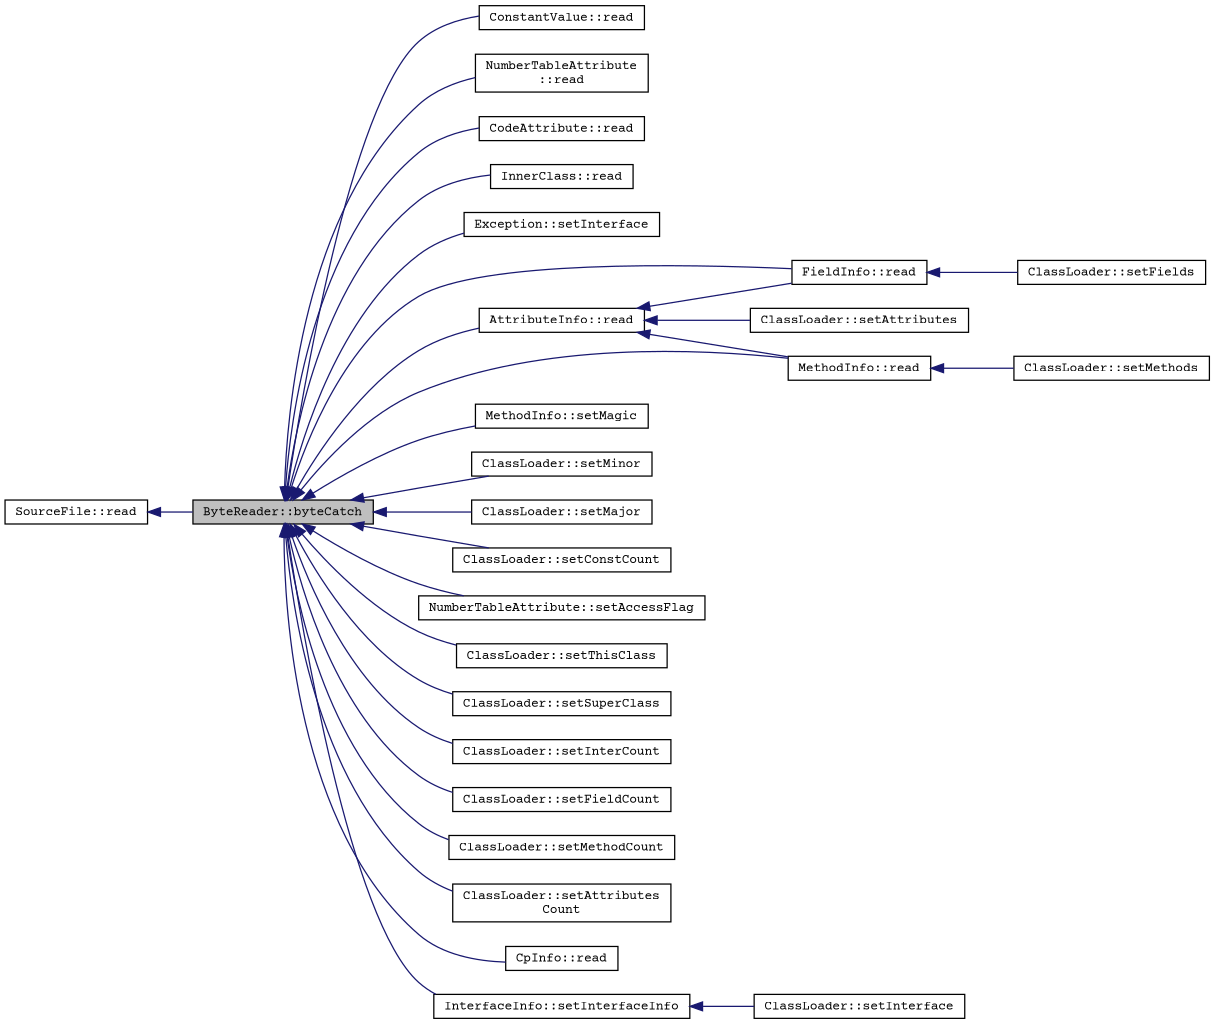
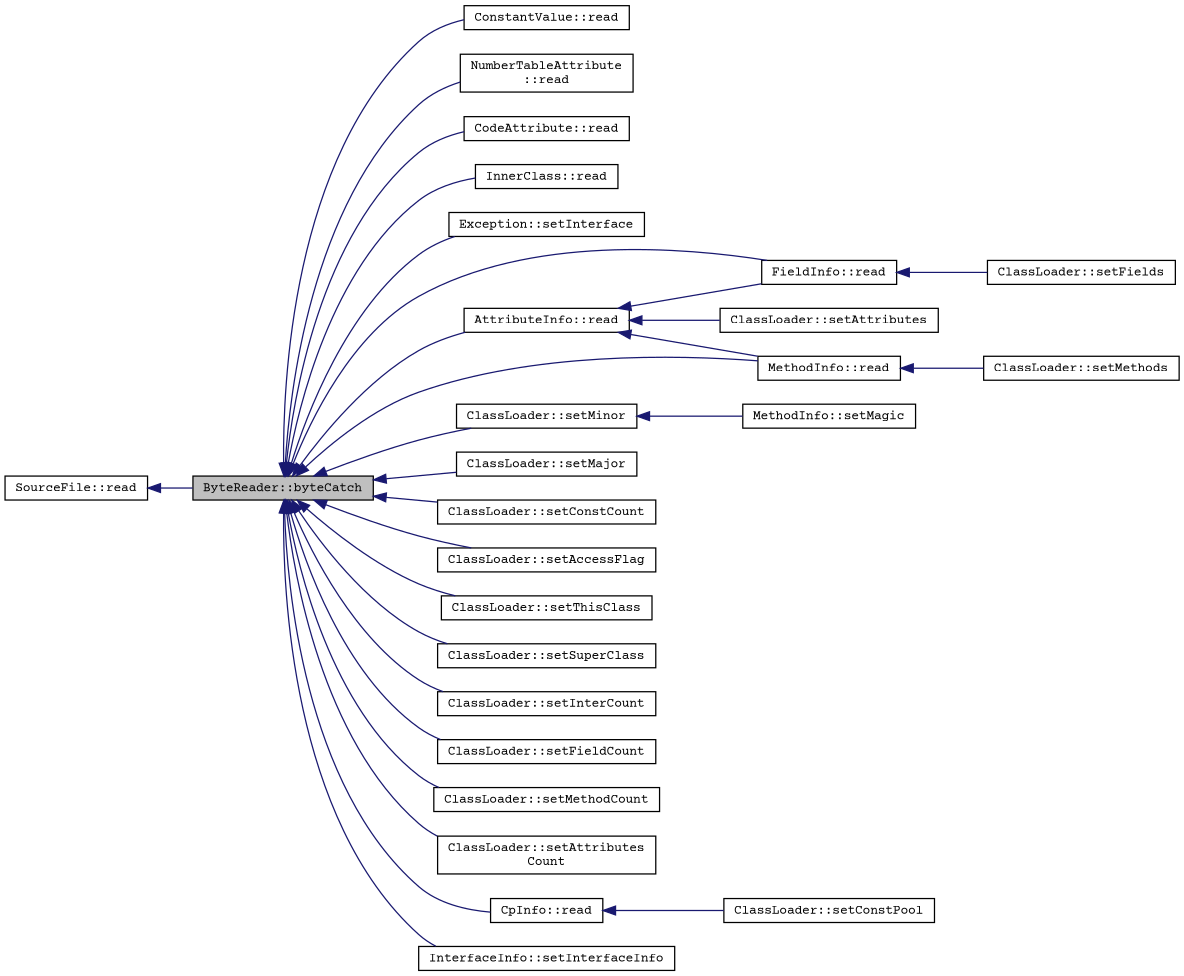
(391, 451) -> (696, 416)
(562, 608) -> (547, 560)
none -> (829, 911)
(859, 1006) -> none
